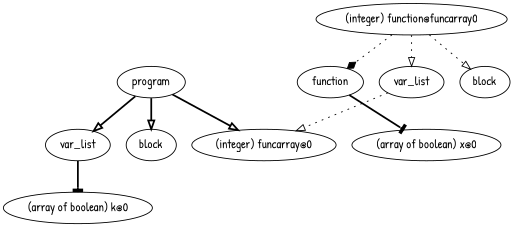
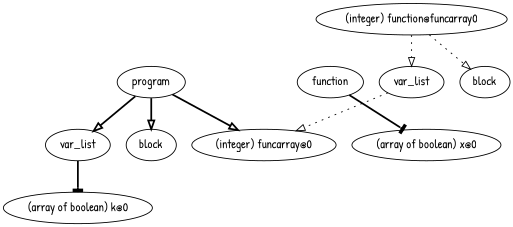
(374, 48) -> none
